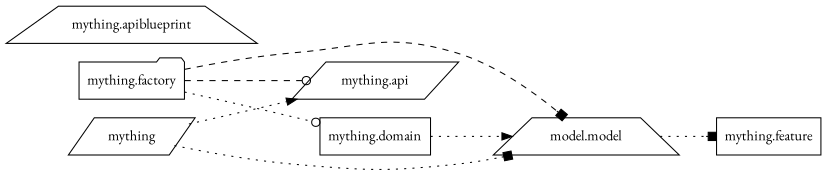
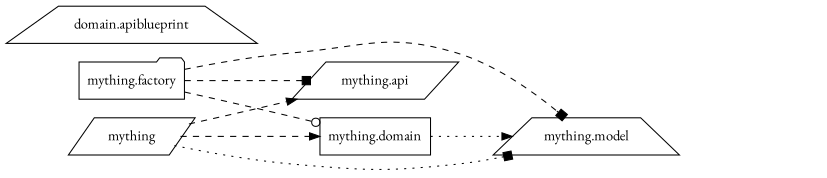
(132, 25) -> (132, 25)
(243, 81) -> (243, 81)
(242, 105) -> (242, 105)
(238, 113) -> (238, 113)
none -> (245, 136)
(586, 136) -> (586, 136)
(769, 136) -> none
